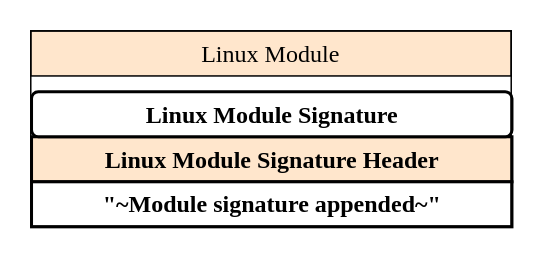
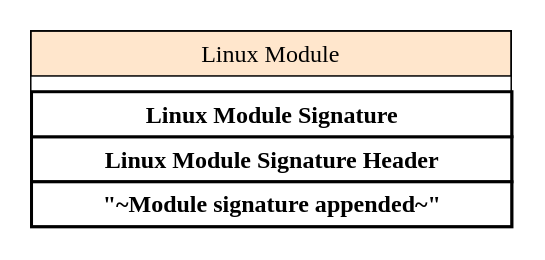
(272, 114) -> (272, 114)
(272, 159) -> (272, 159)
